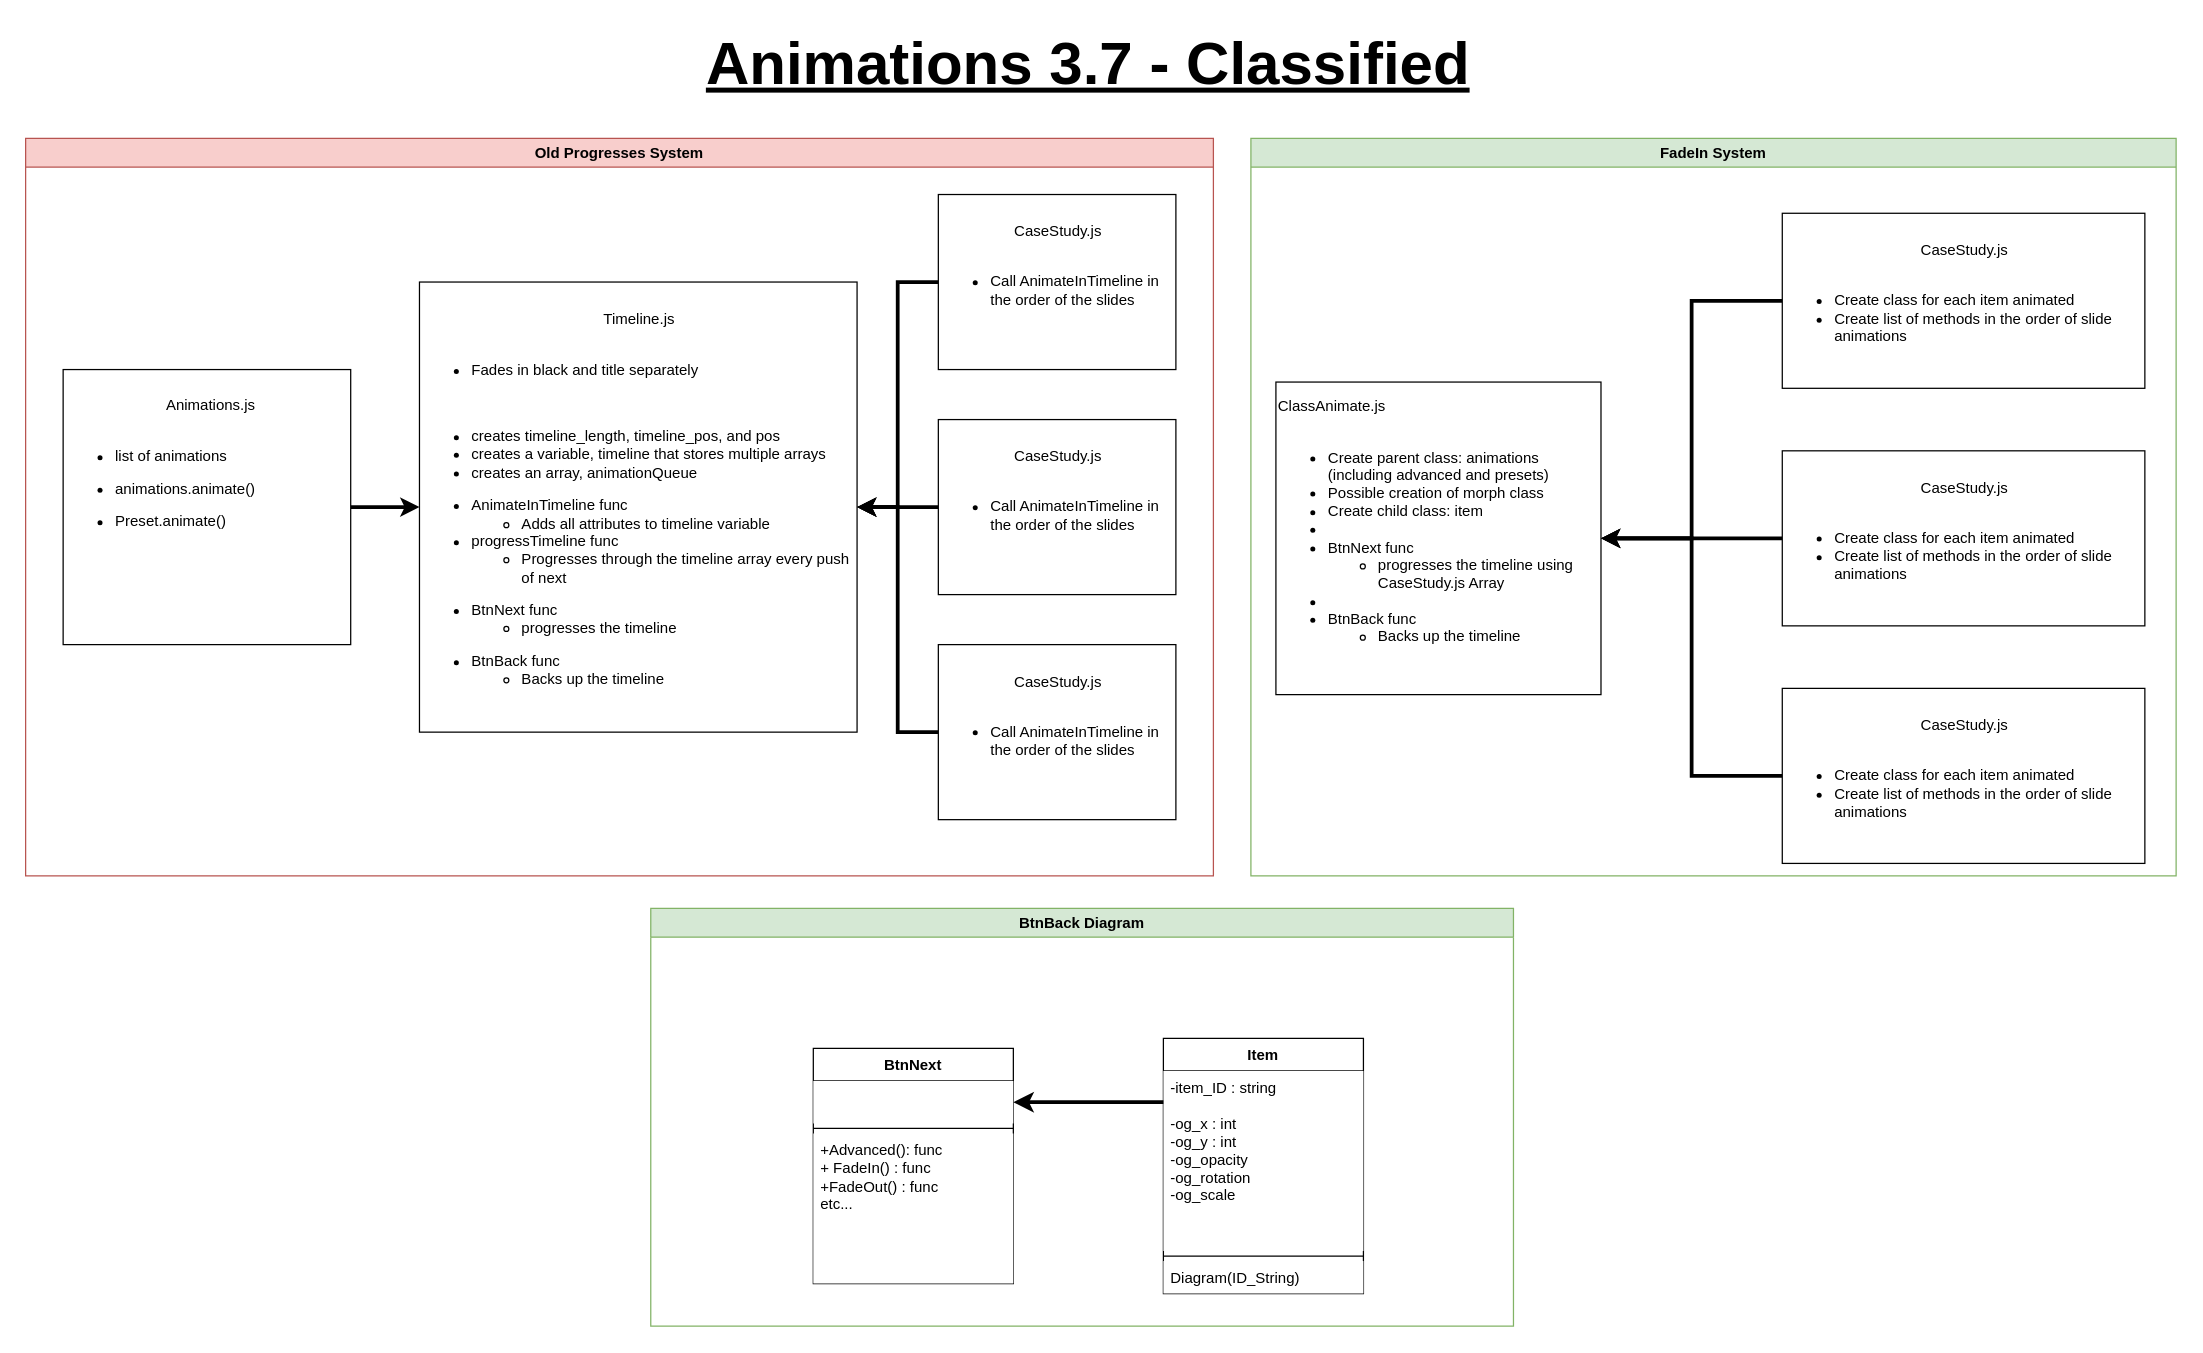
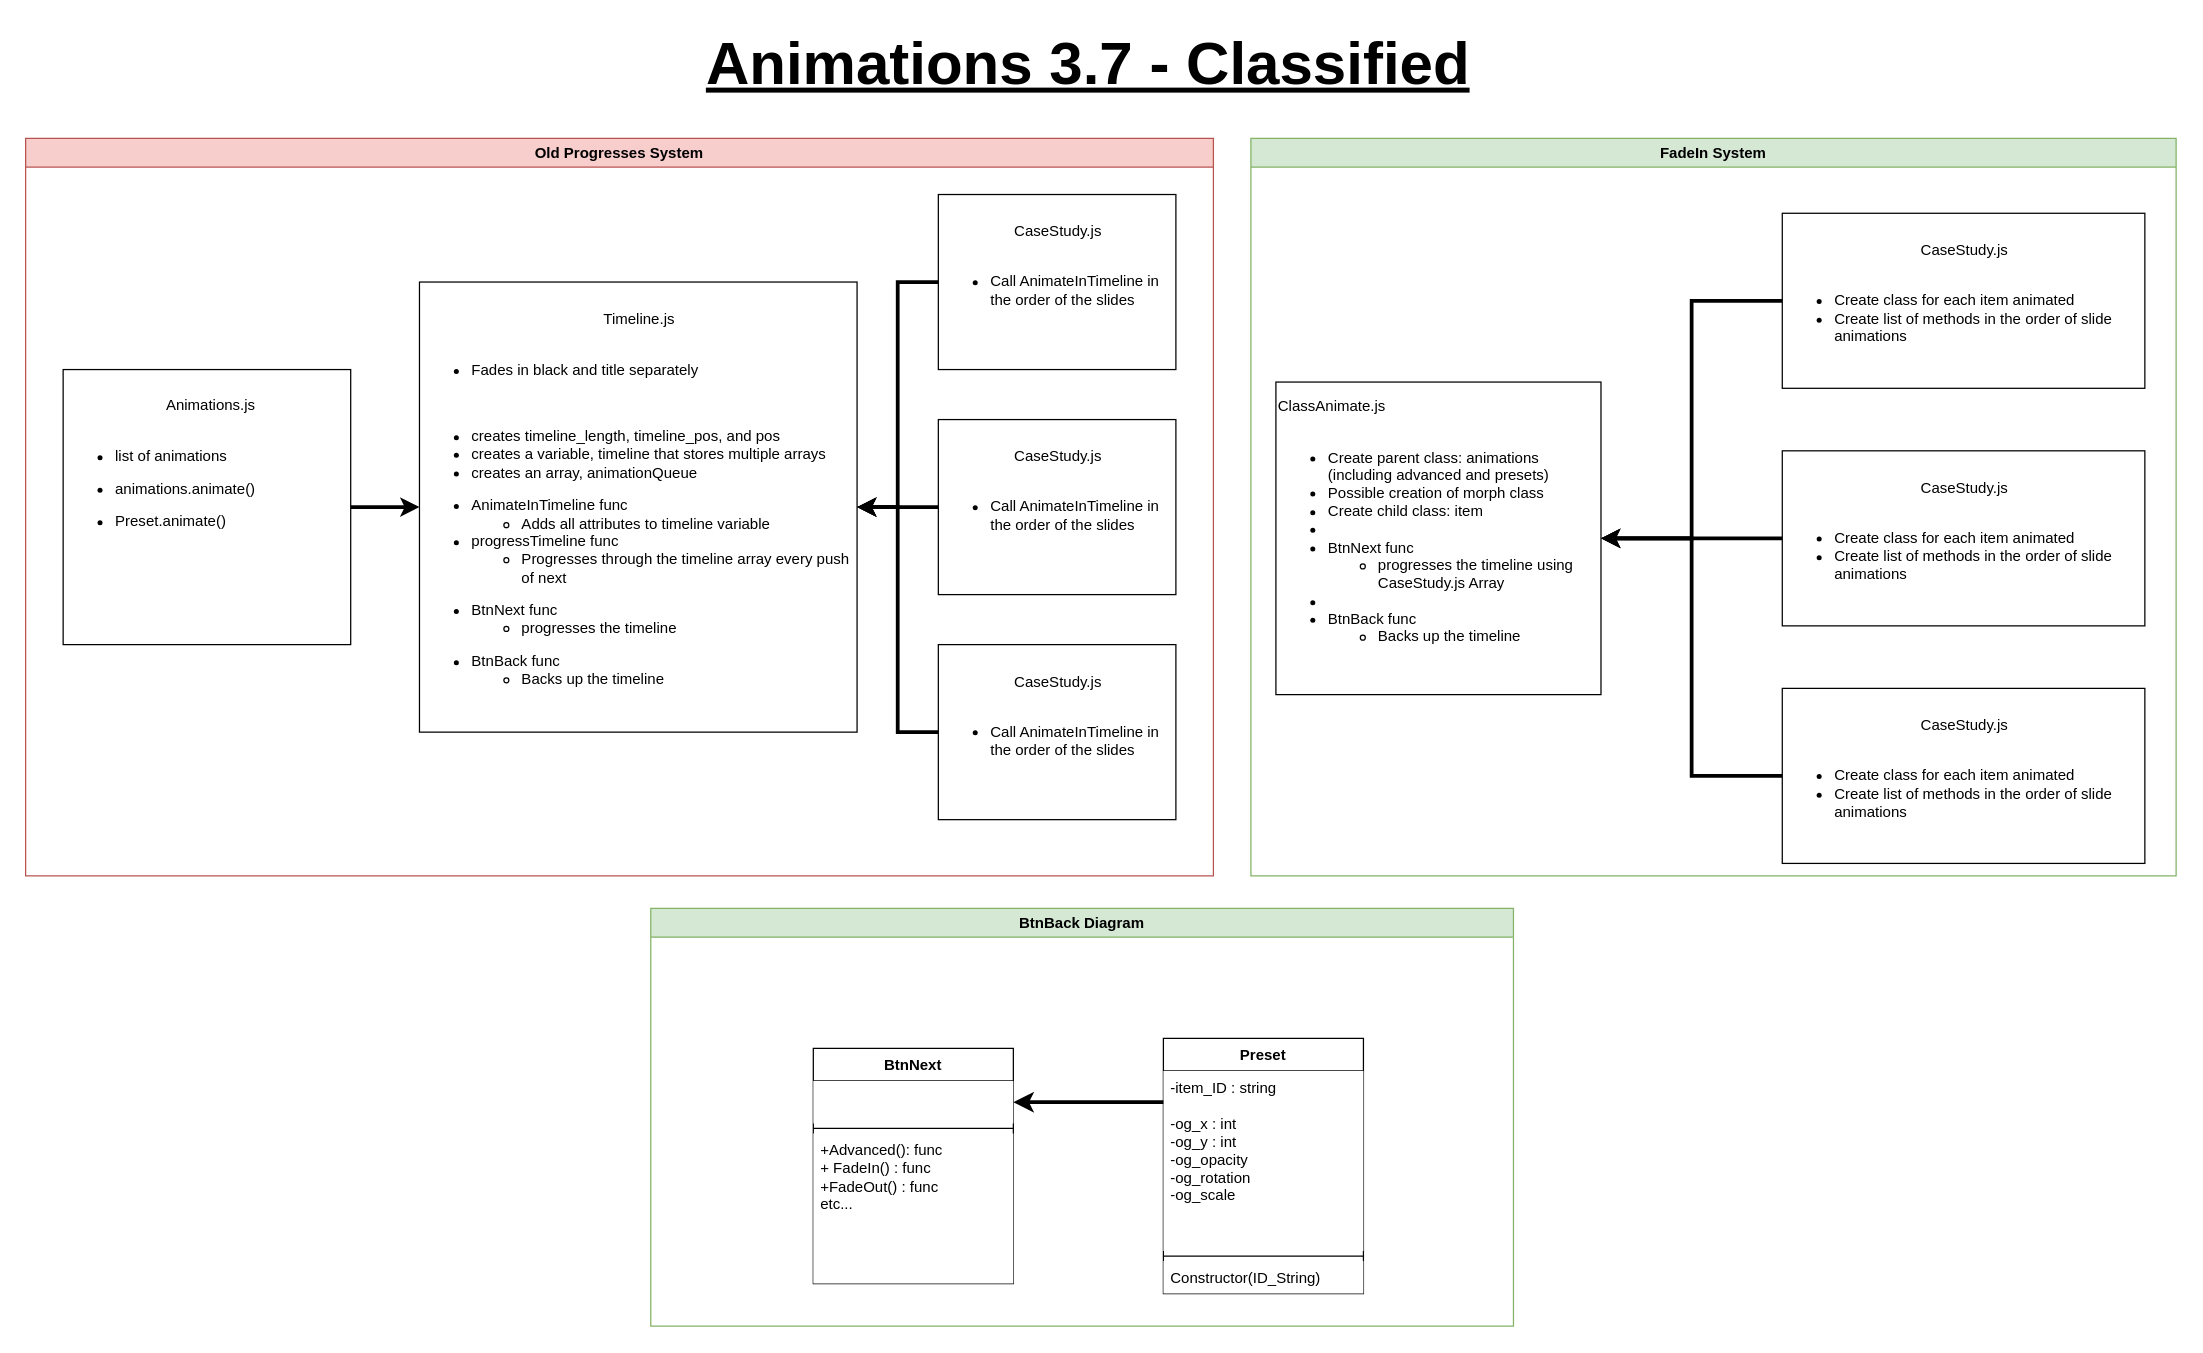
(1263, 1056) -> (1263, 1056)
(1242, 1278) -> (1261, 1278)
